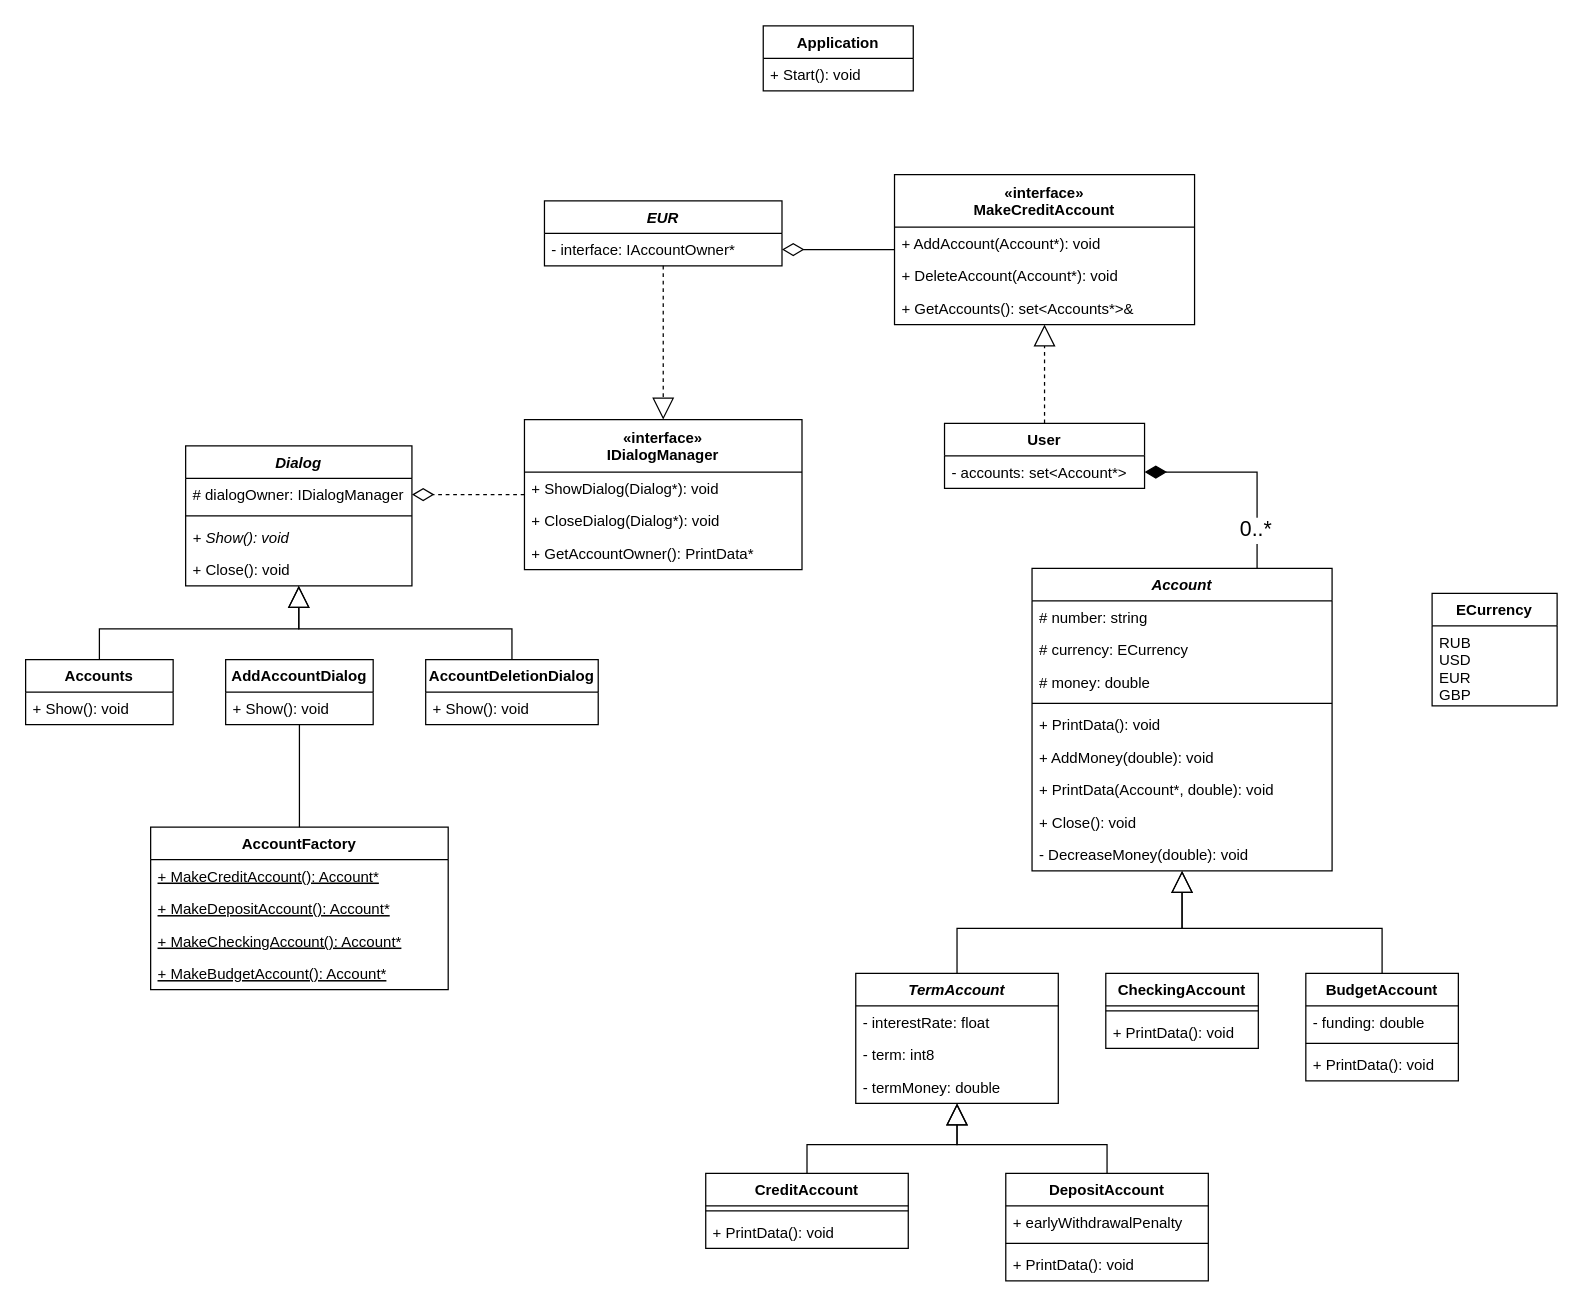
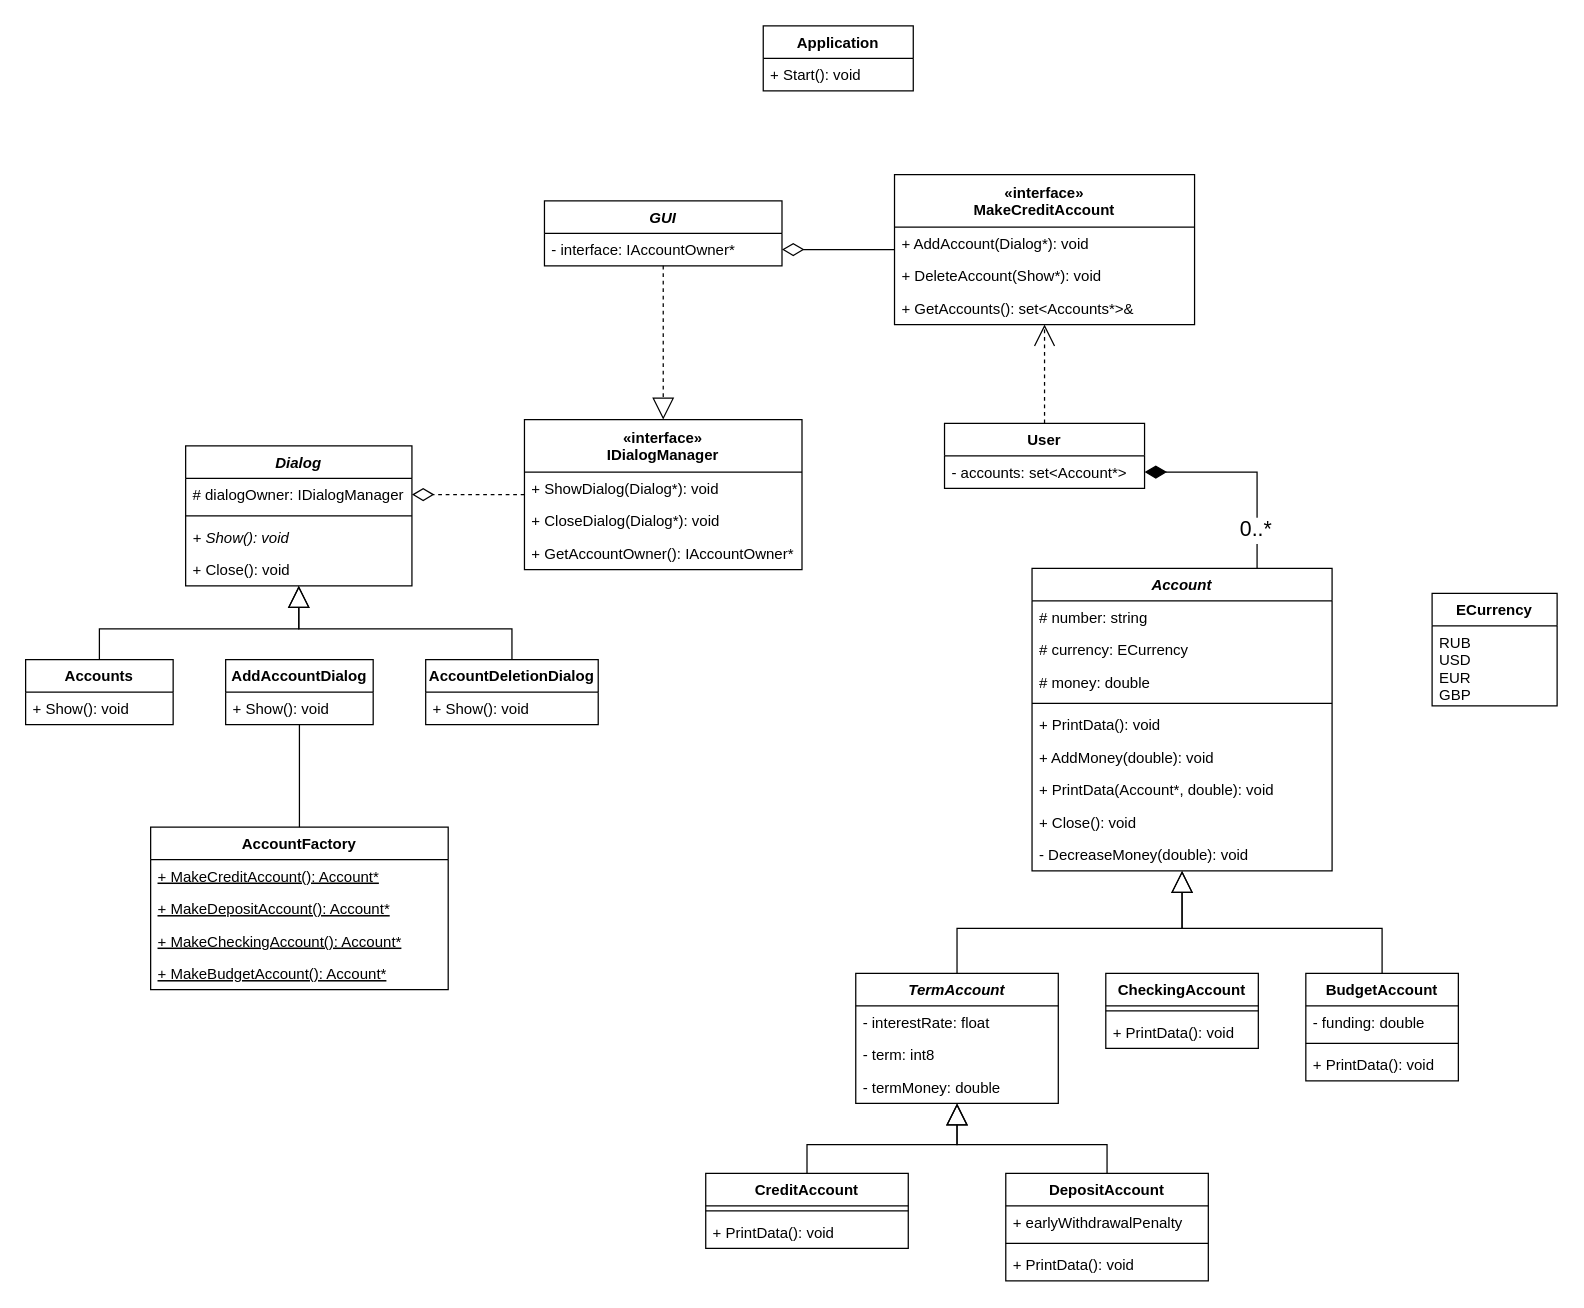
(663, 218) -> (663, 218)
(1011, 244) -> (1003, 244)
(1022, 276) -> (1009, 276)
(1044, 347) -> (1044, 338)
(654, 554) -> (672, 554)
